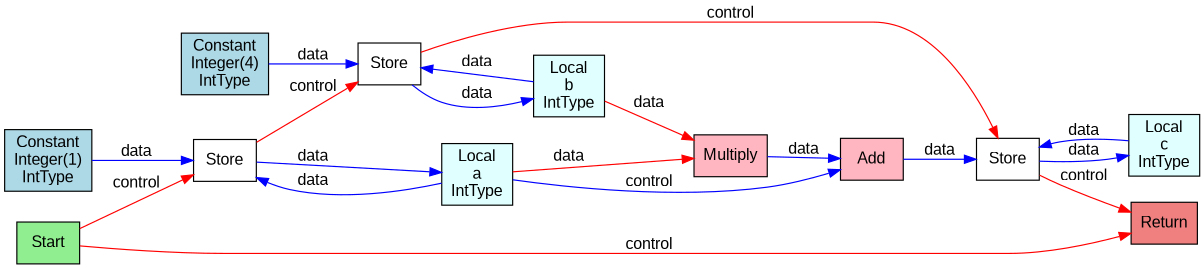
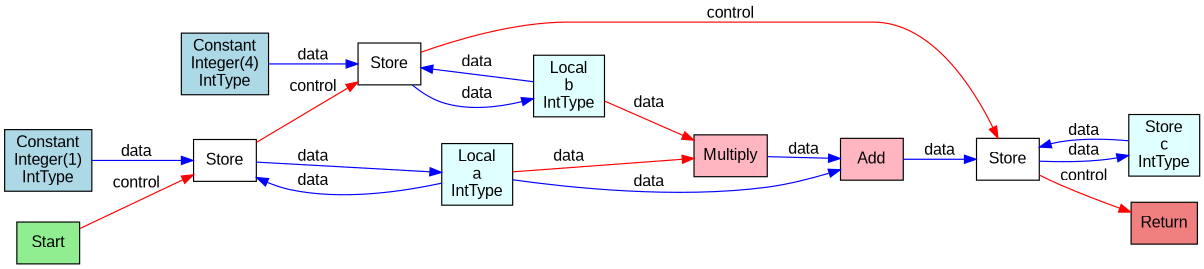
(1164, 145) -> (1164, 145)
(649, 182) -> (649, 182)
(600, 253) -> none
